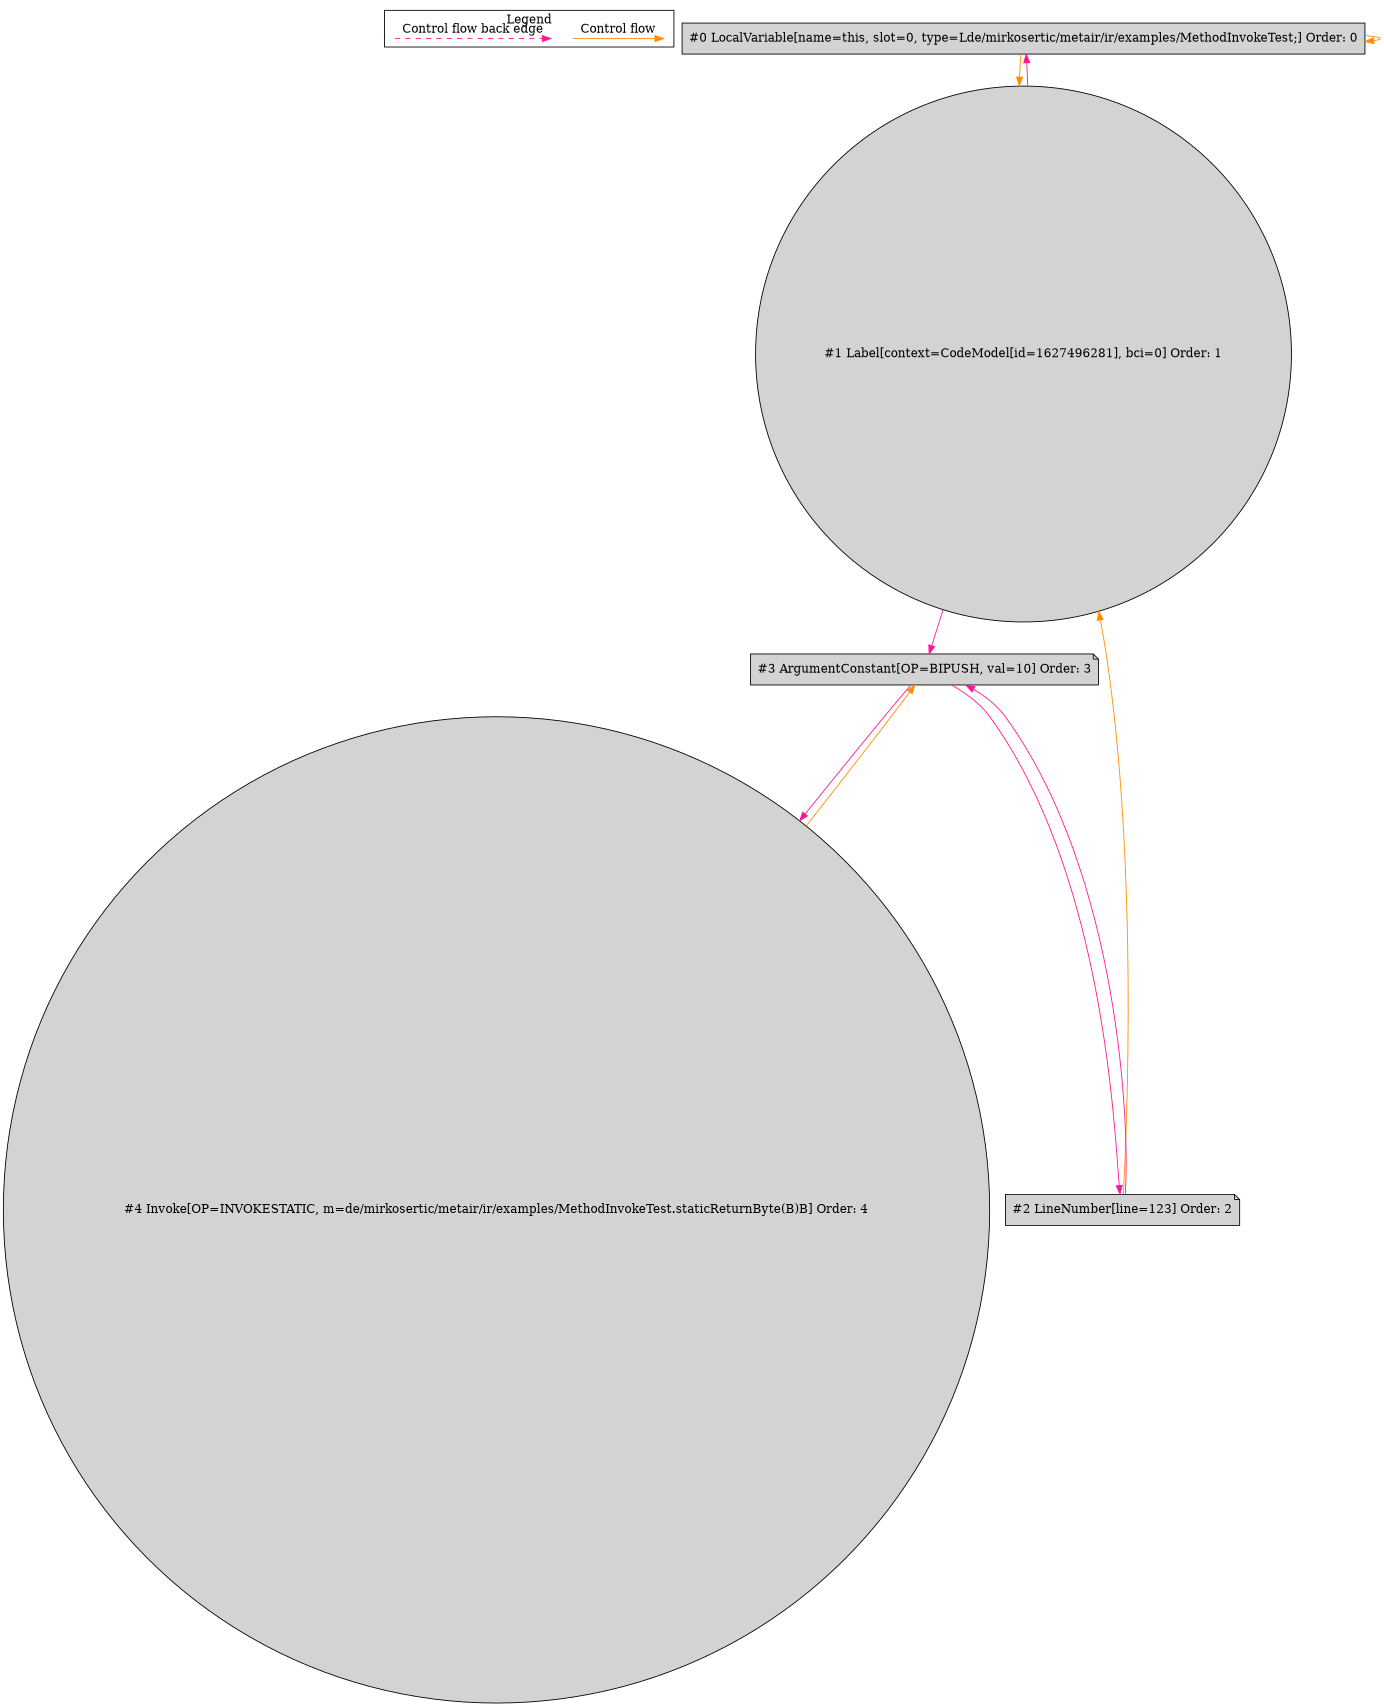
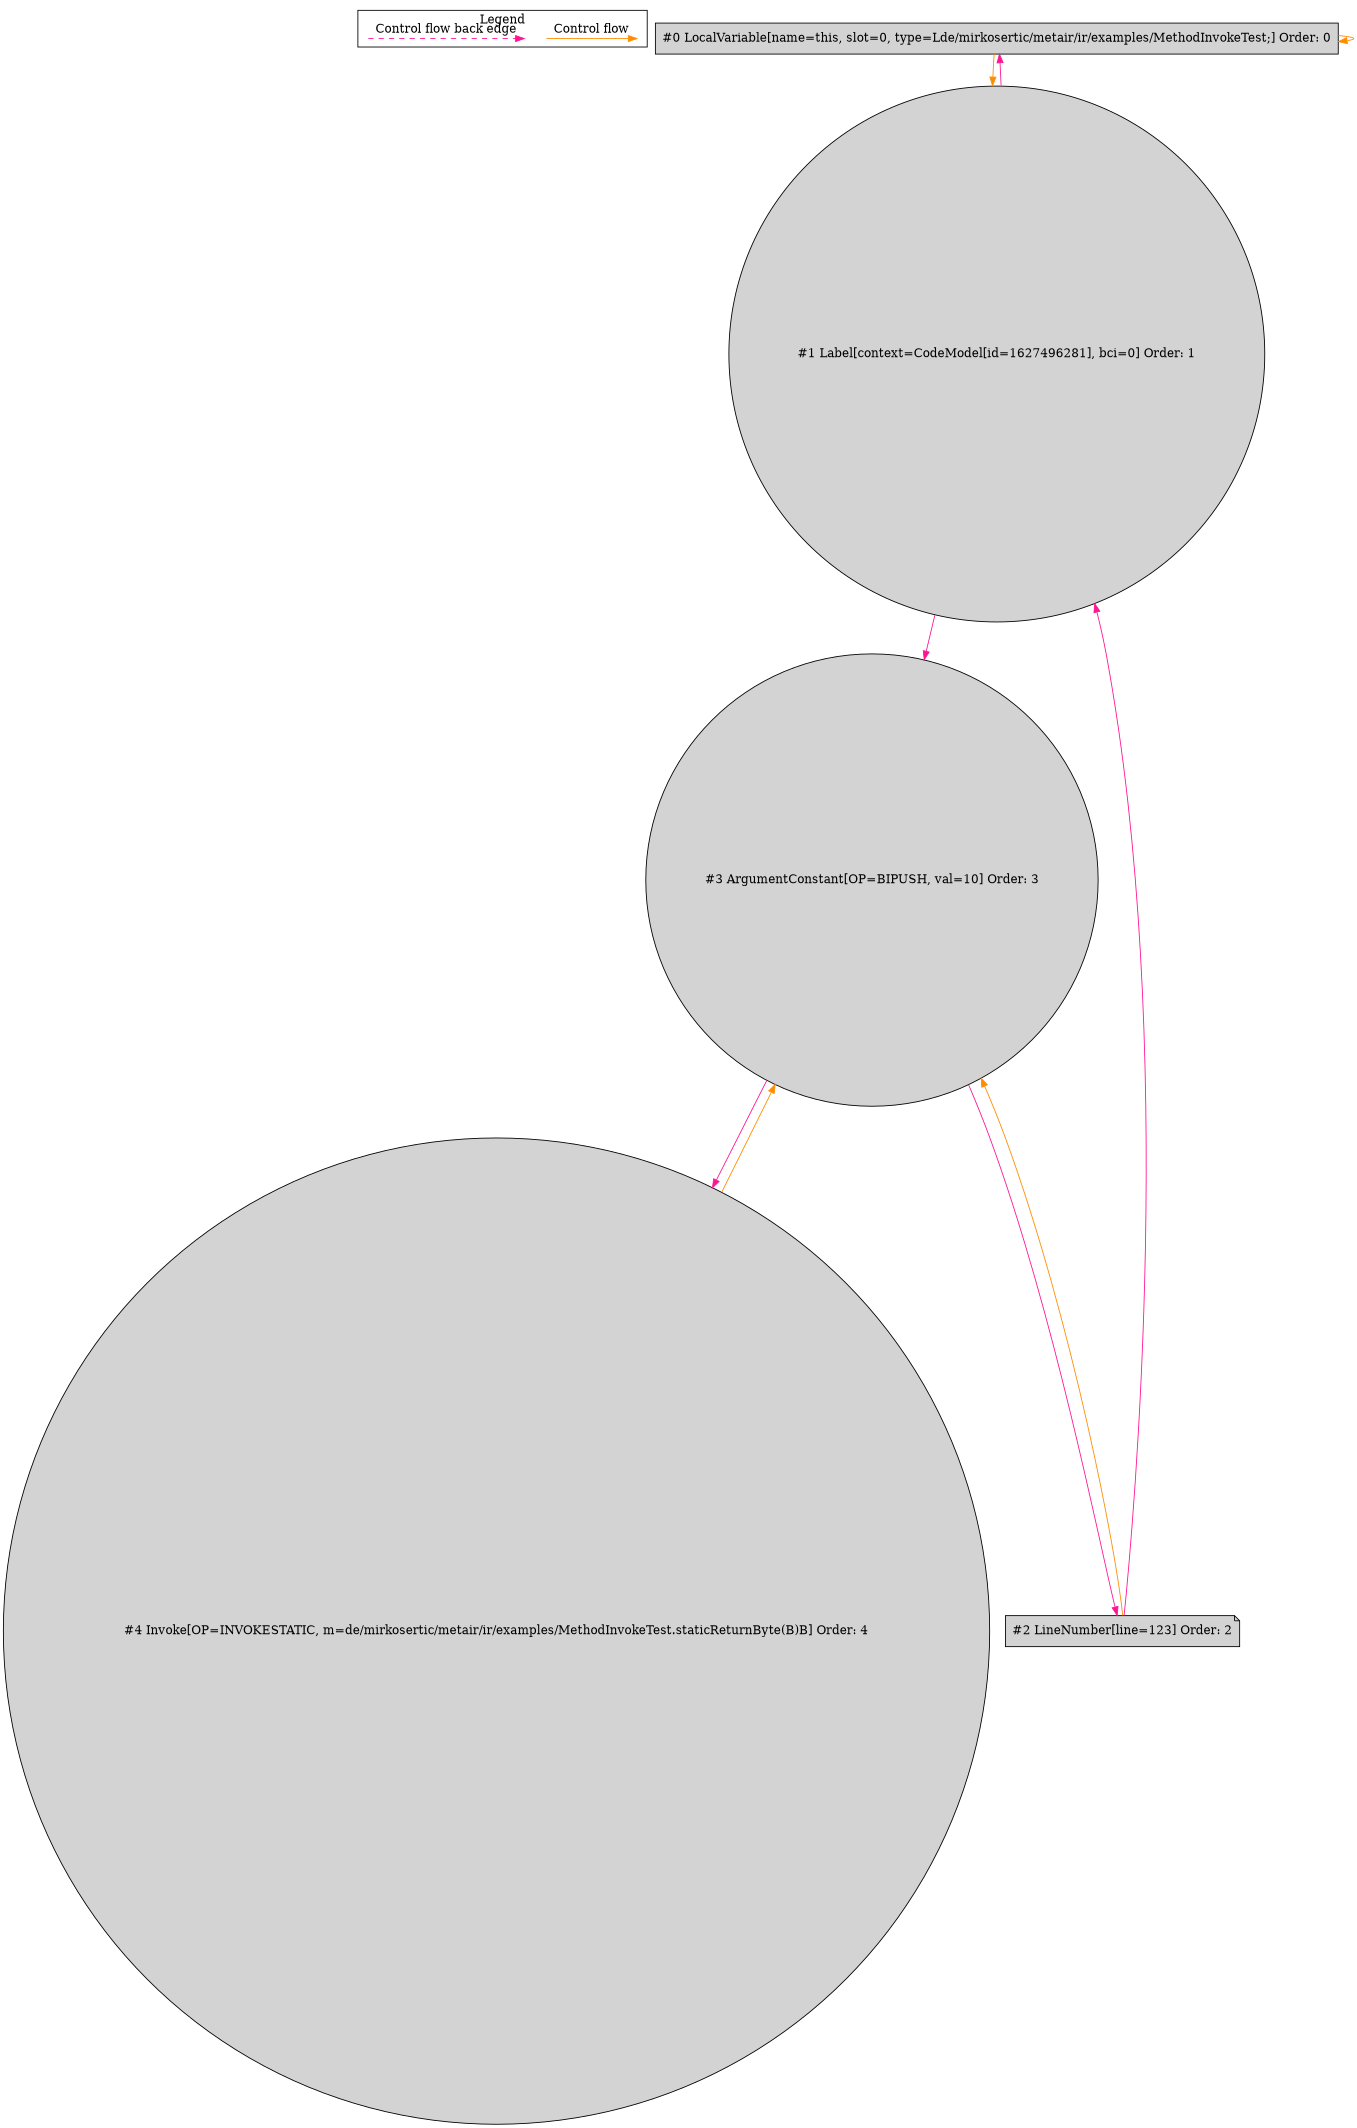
(924, 669) -> (872, 880)
(1127, 907) -> (1146, 1113)
(1096, 926) -> (1069, 1347)
